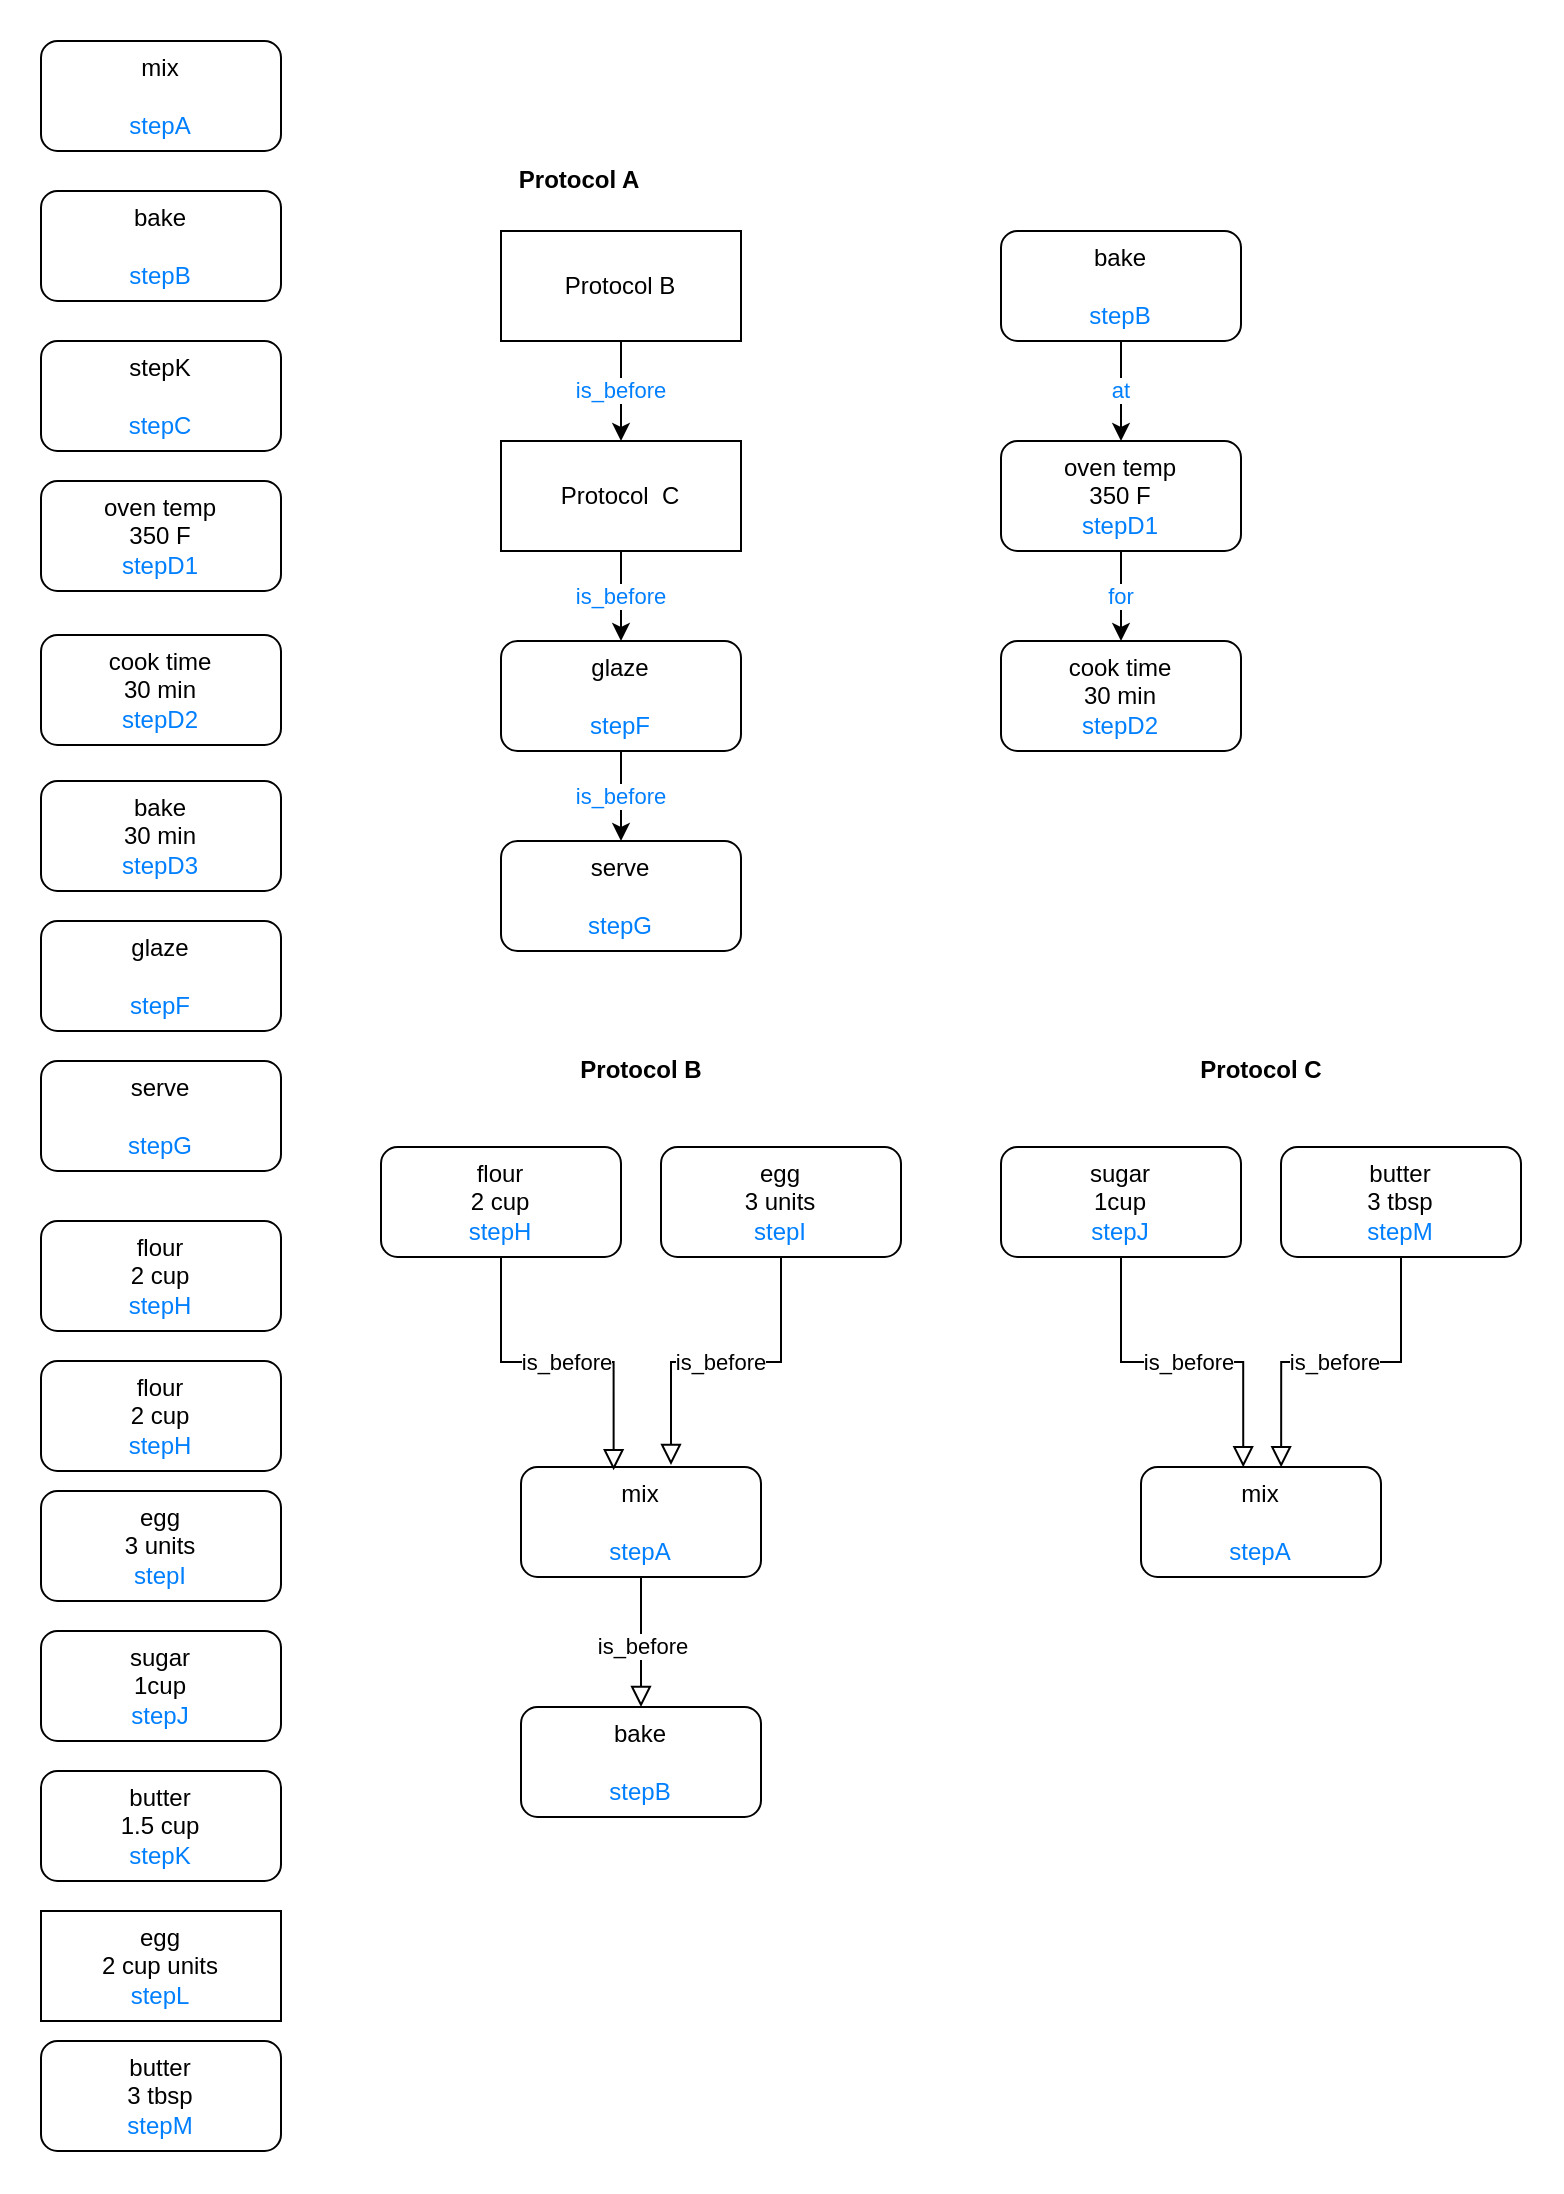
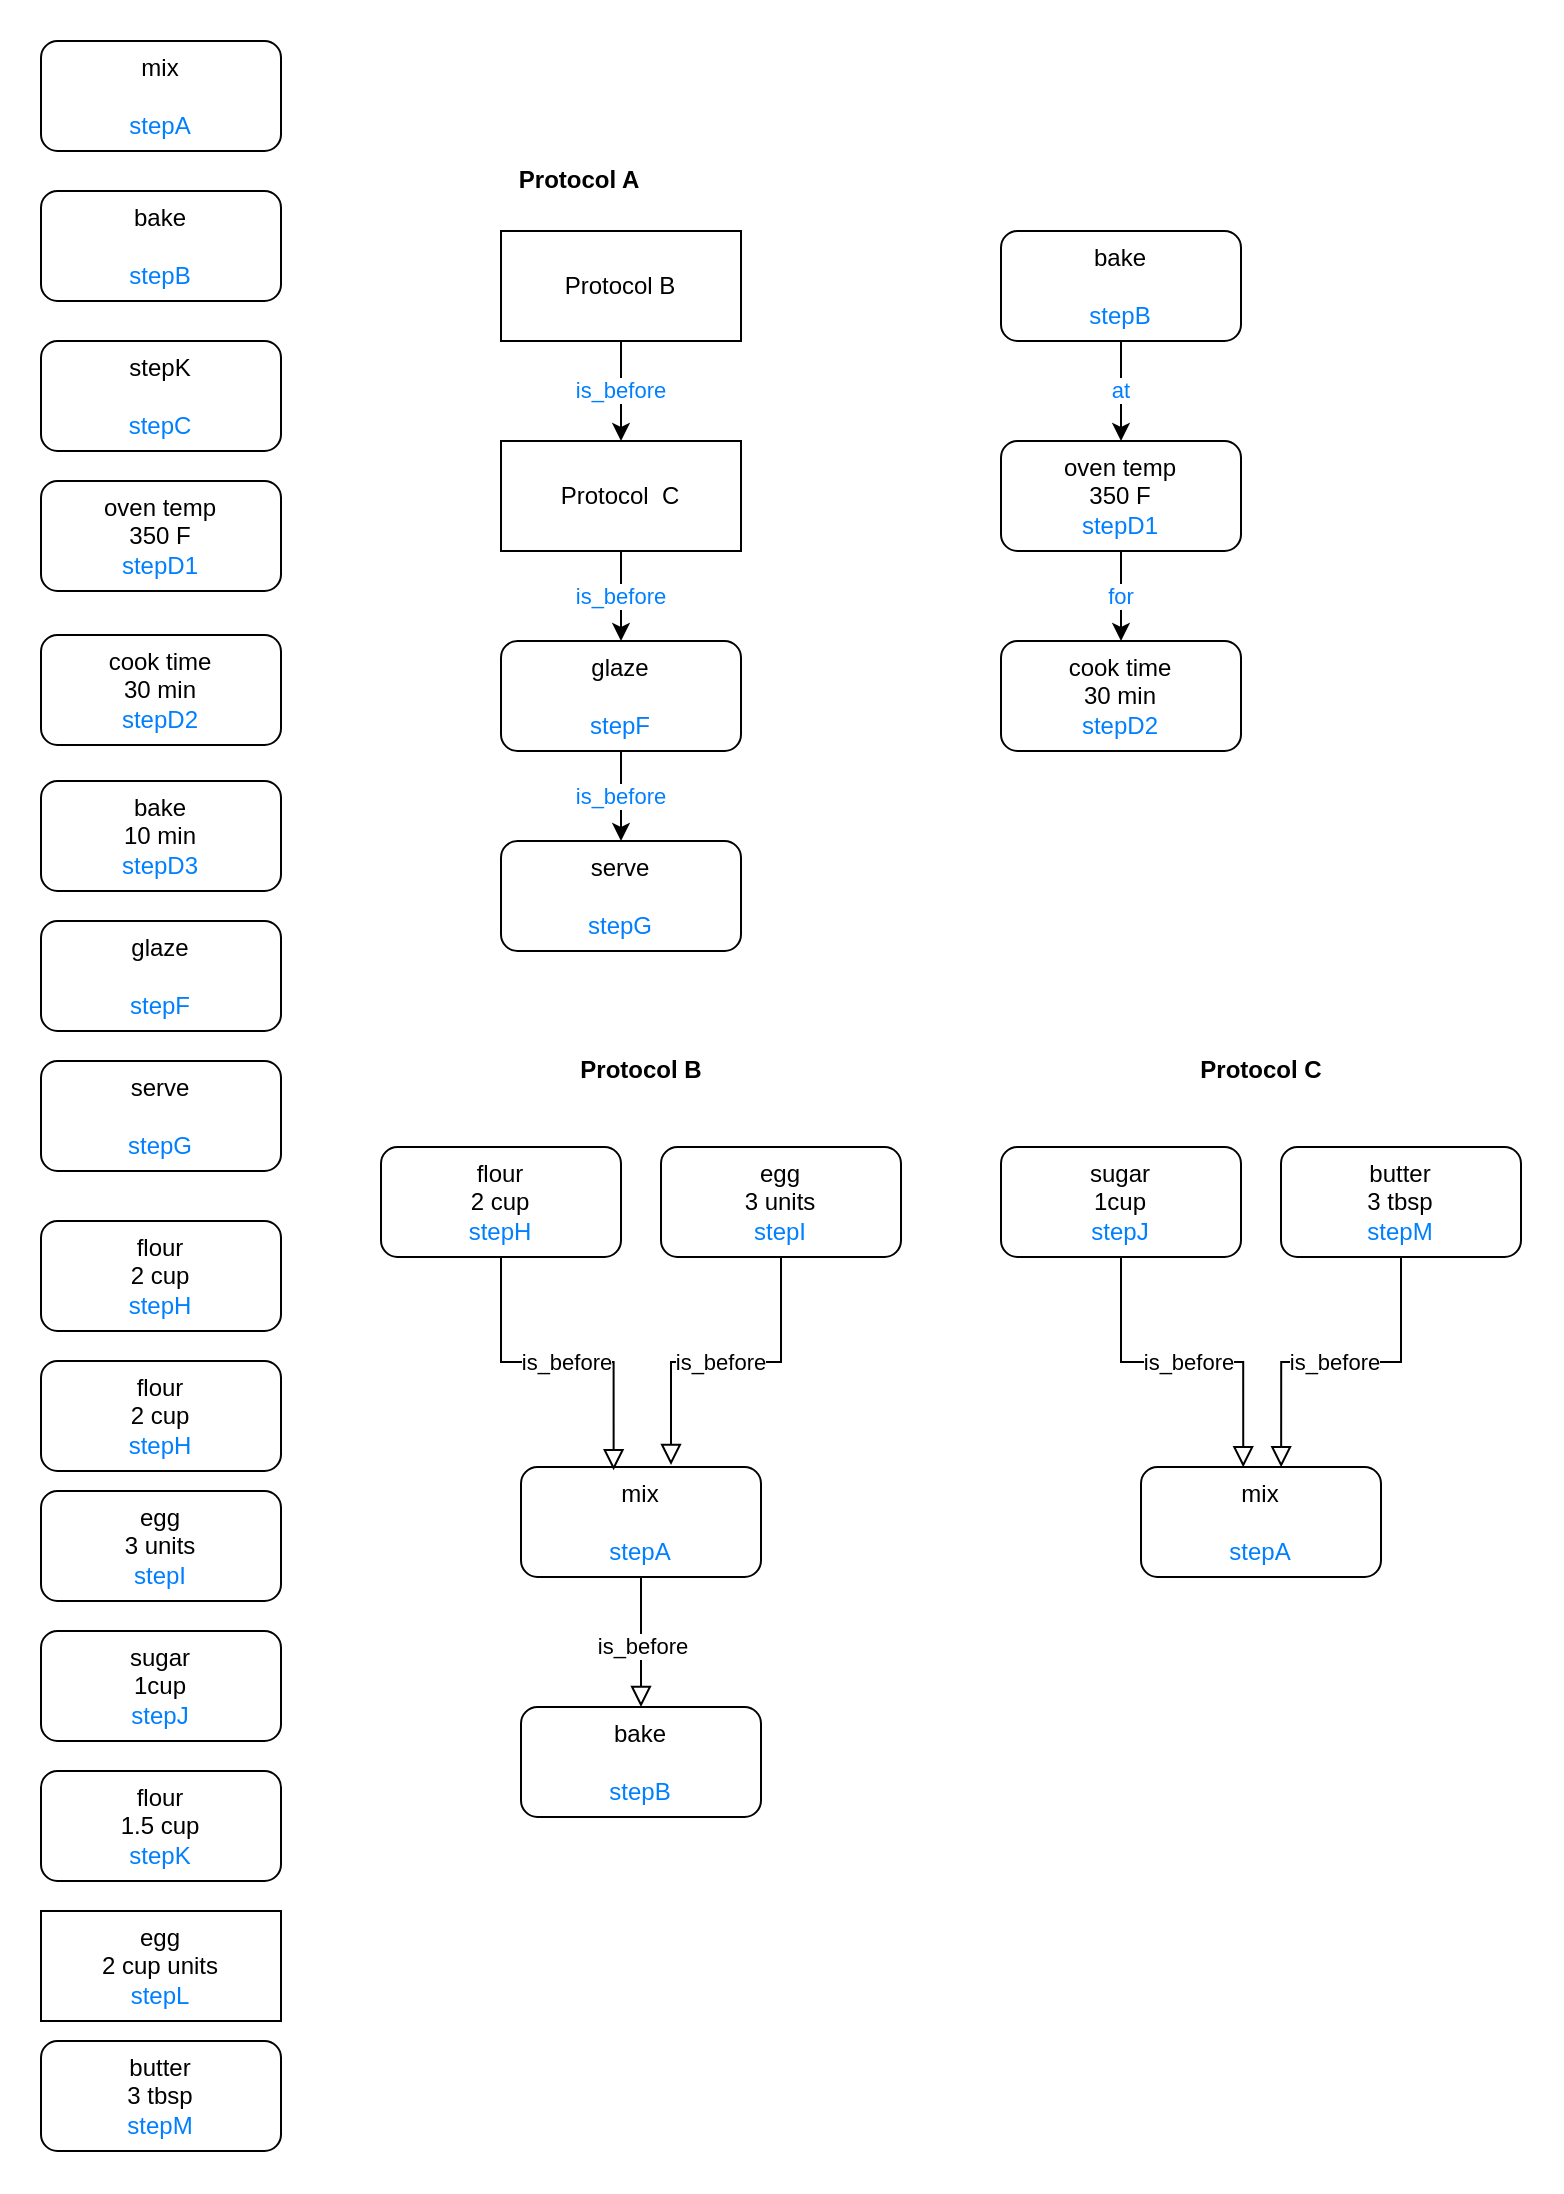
(161, 837) -> (161, 837)
(161, 1827) -> (161, 1827)
